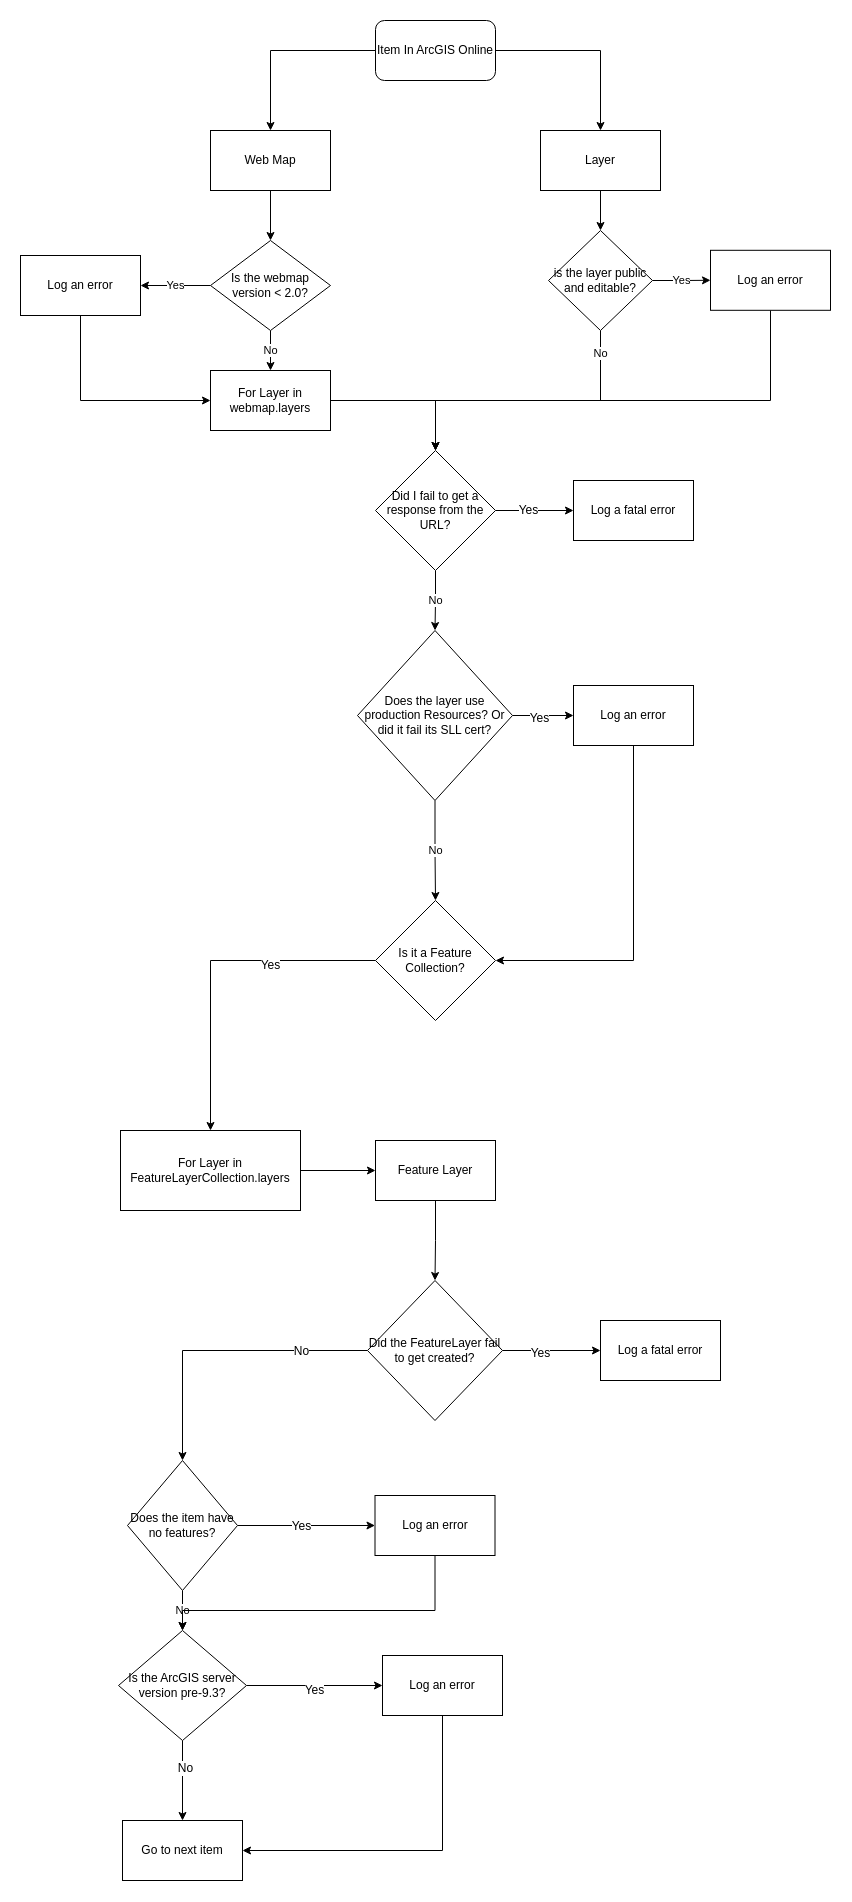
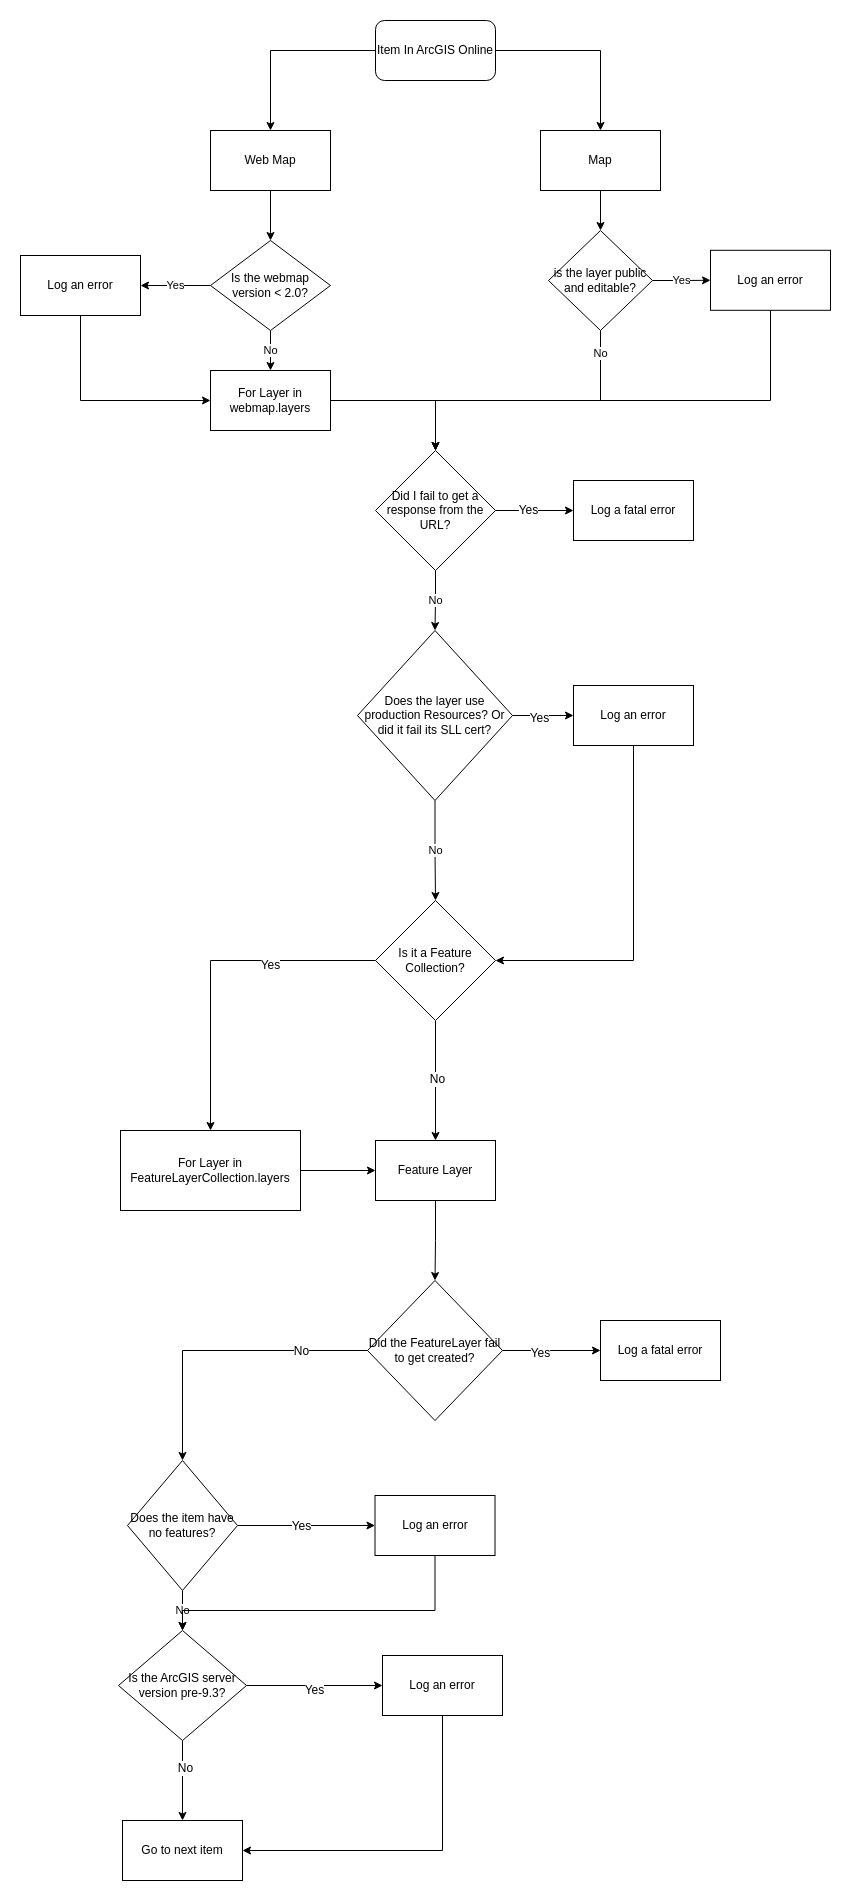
(601, 161) -> (601, 161)
none -> (436, 1077)
